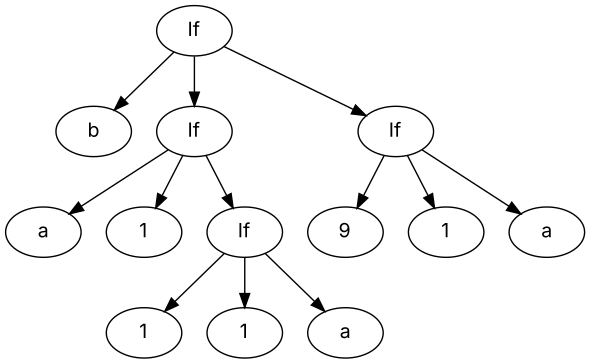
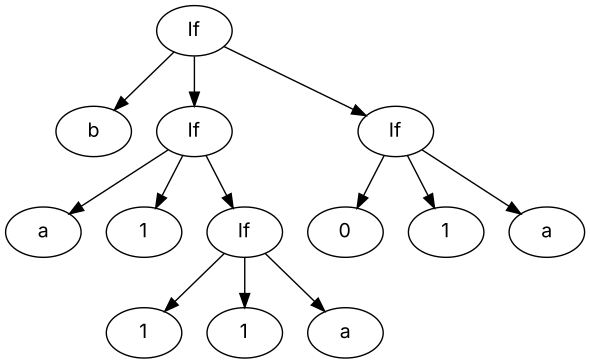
(345, 232) -> (345, 232)
